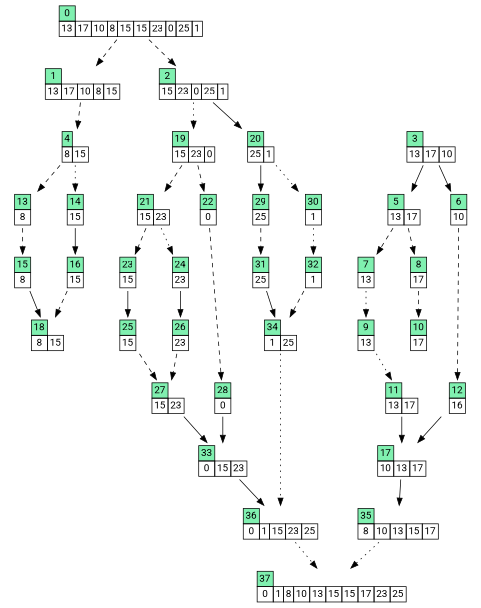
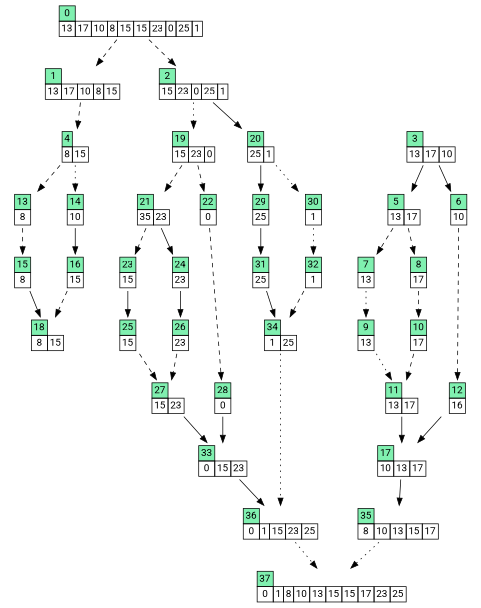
(75, 217) -> (75, 217)
(145, 217) -> (145, 217)
(261, 237) -> (261, 237)
(165, 238) -> (165, 238)
none -> (411, 363)
